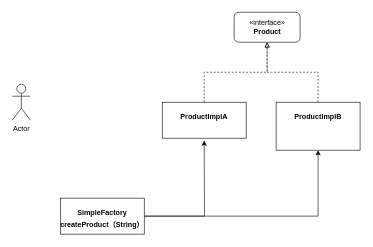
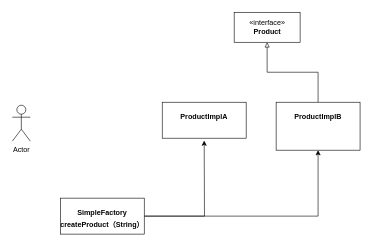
(267, 27) -> (267, 27)
(219, 72) -> none
(308, 72) -> (308, 72)
(21, 102) -> (21, 123)
